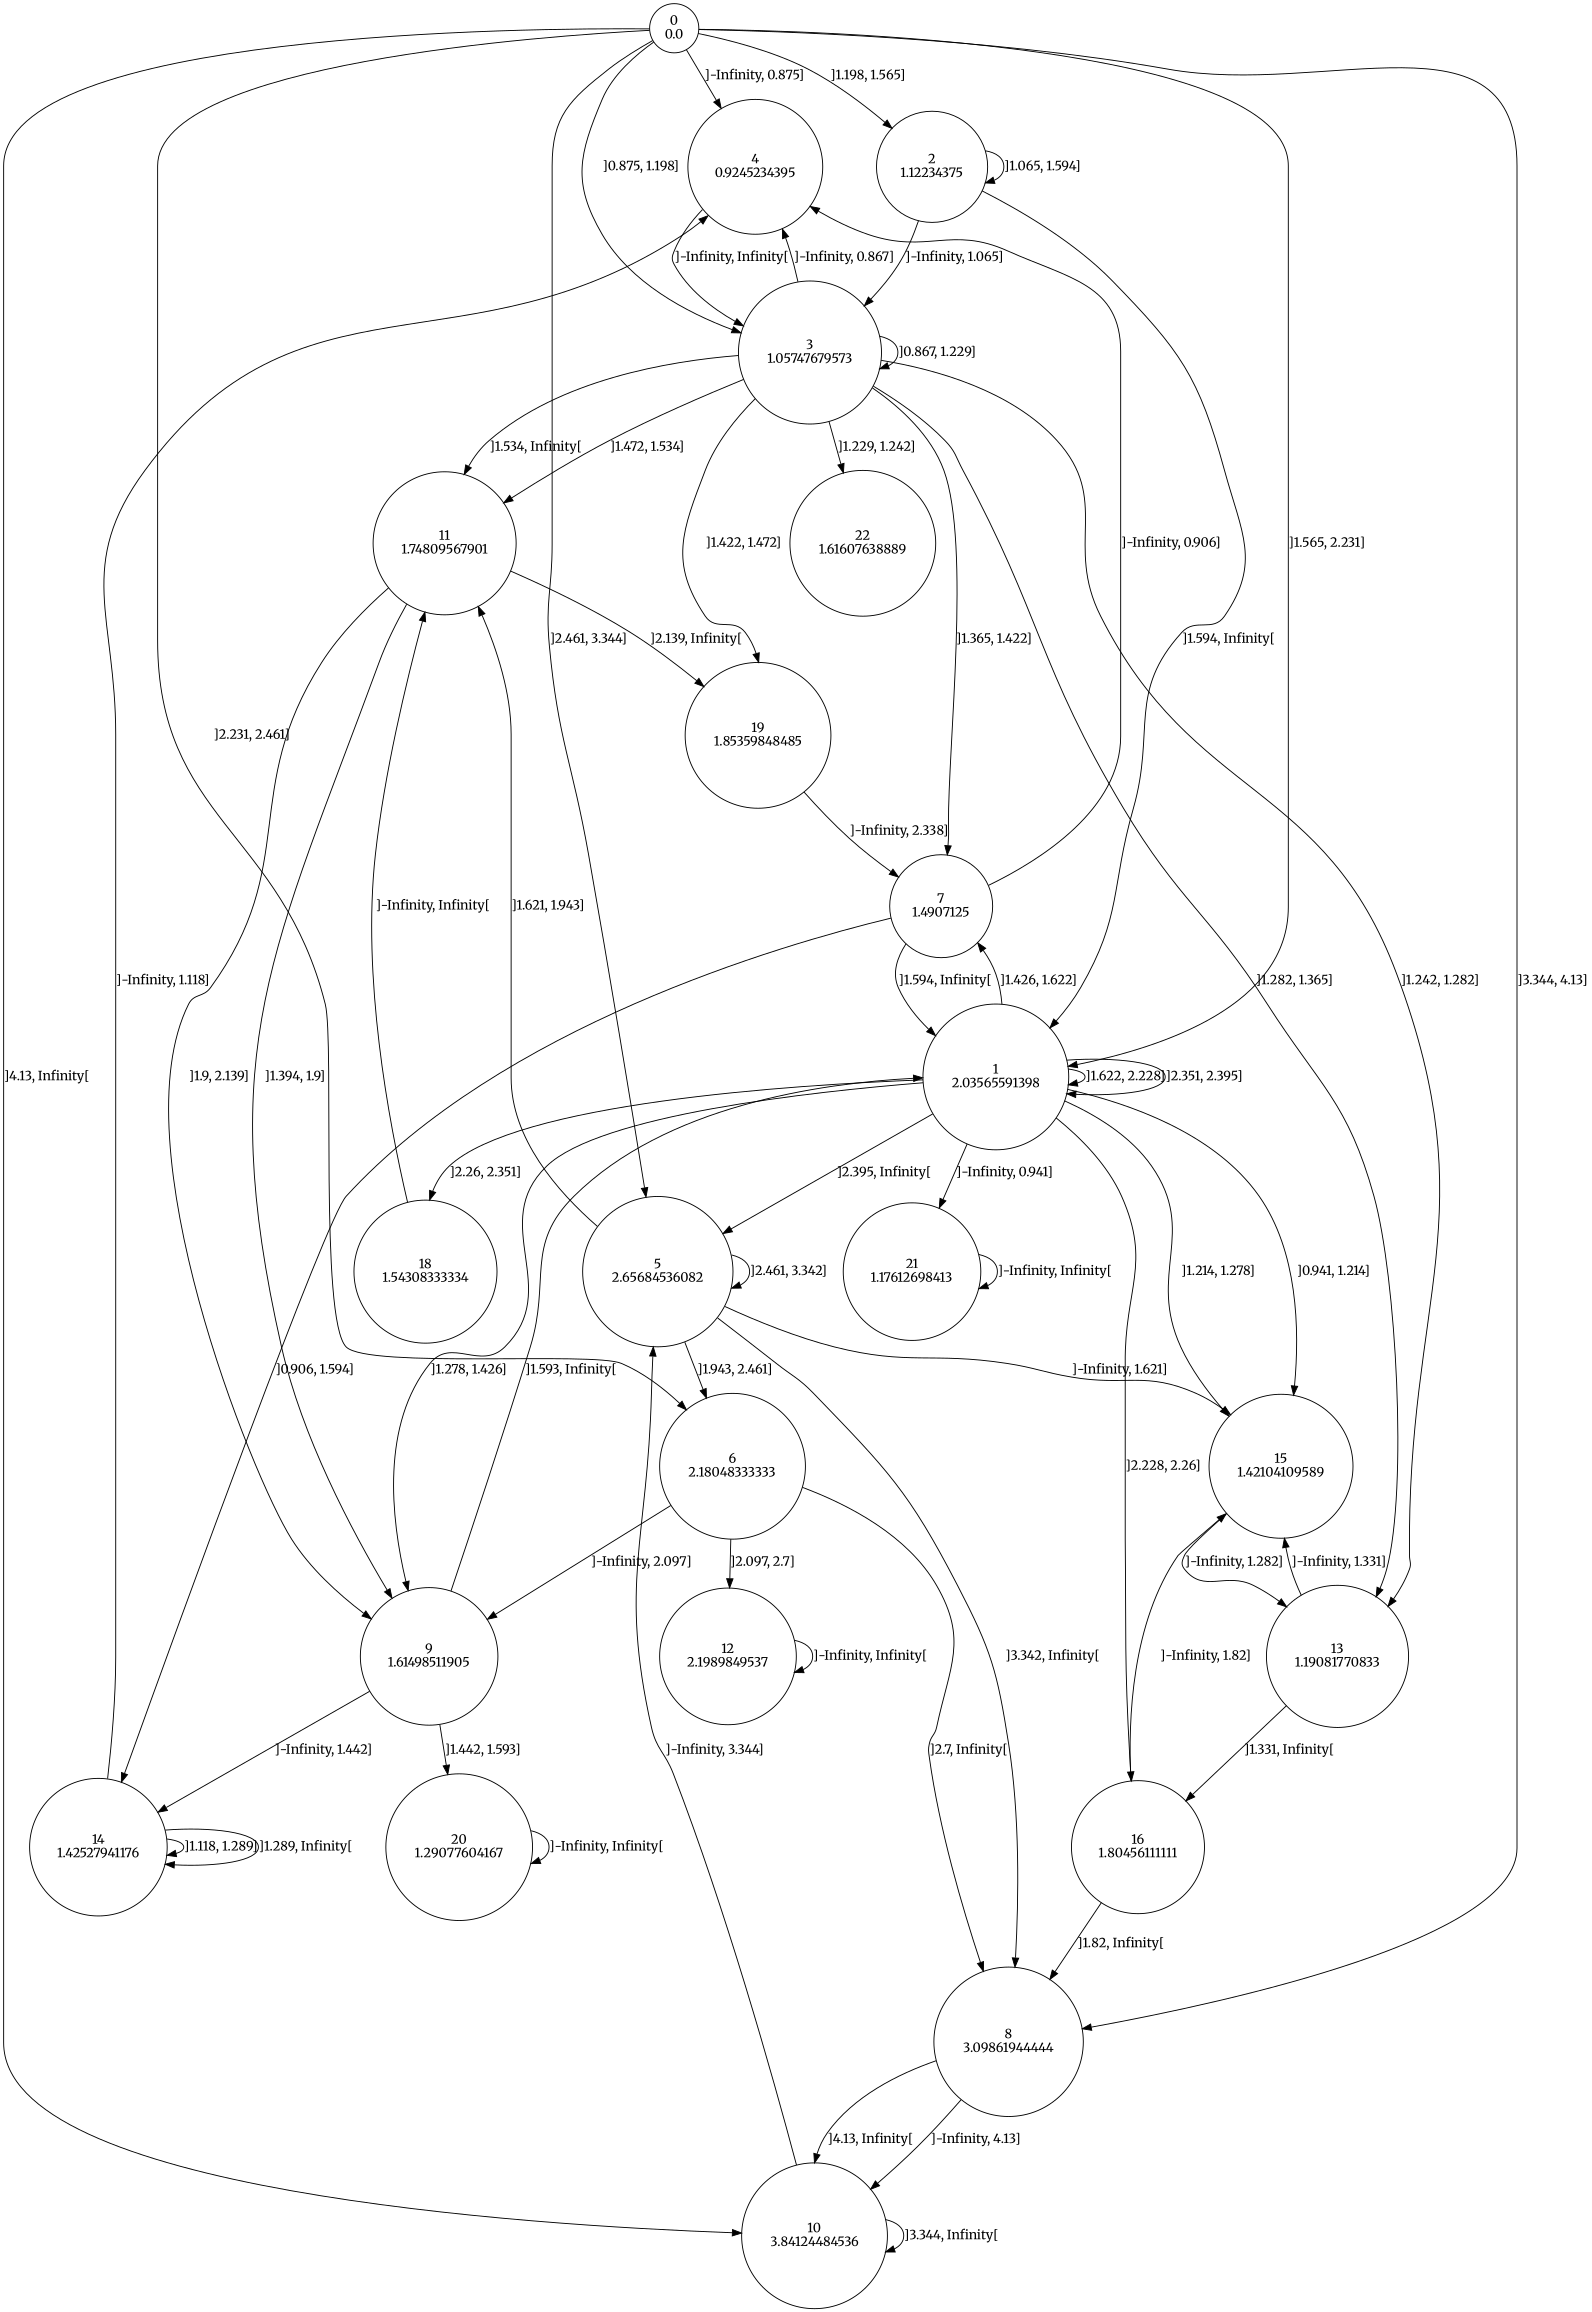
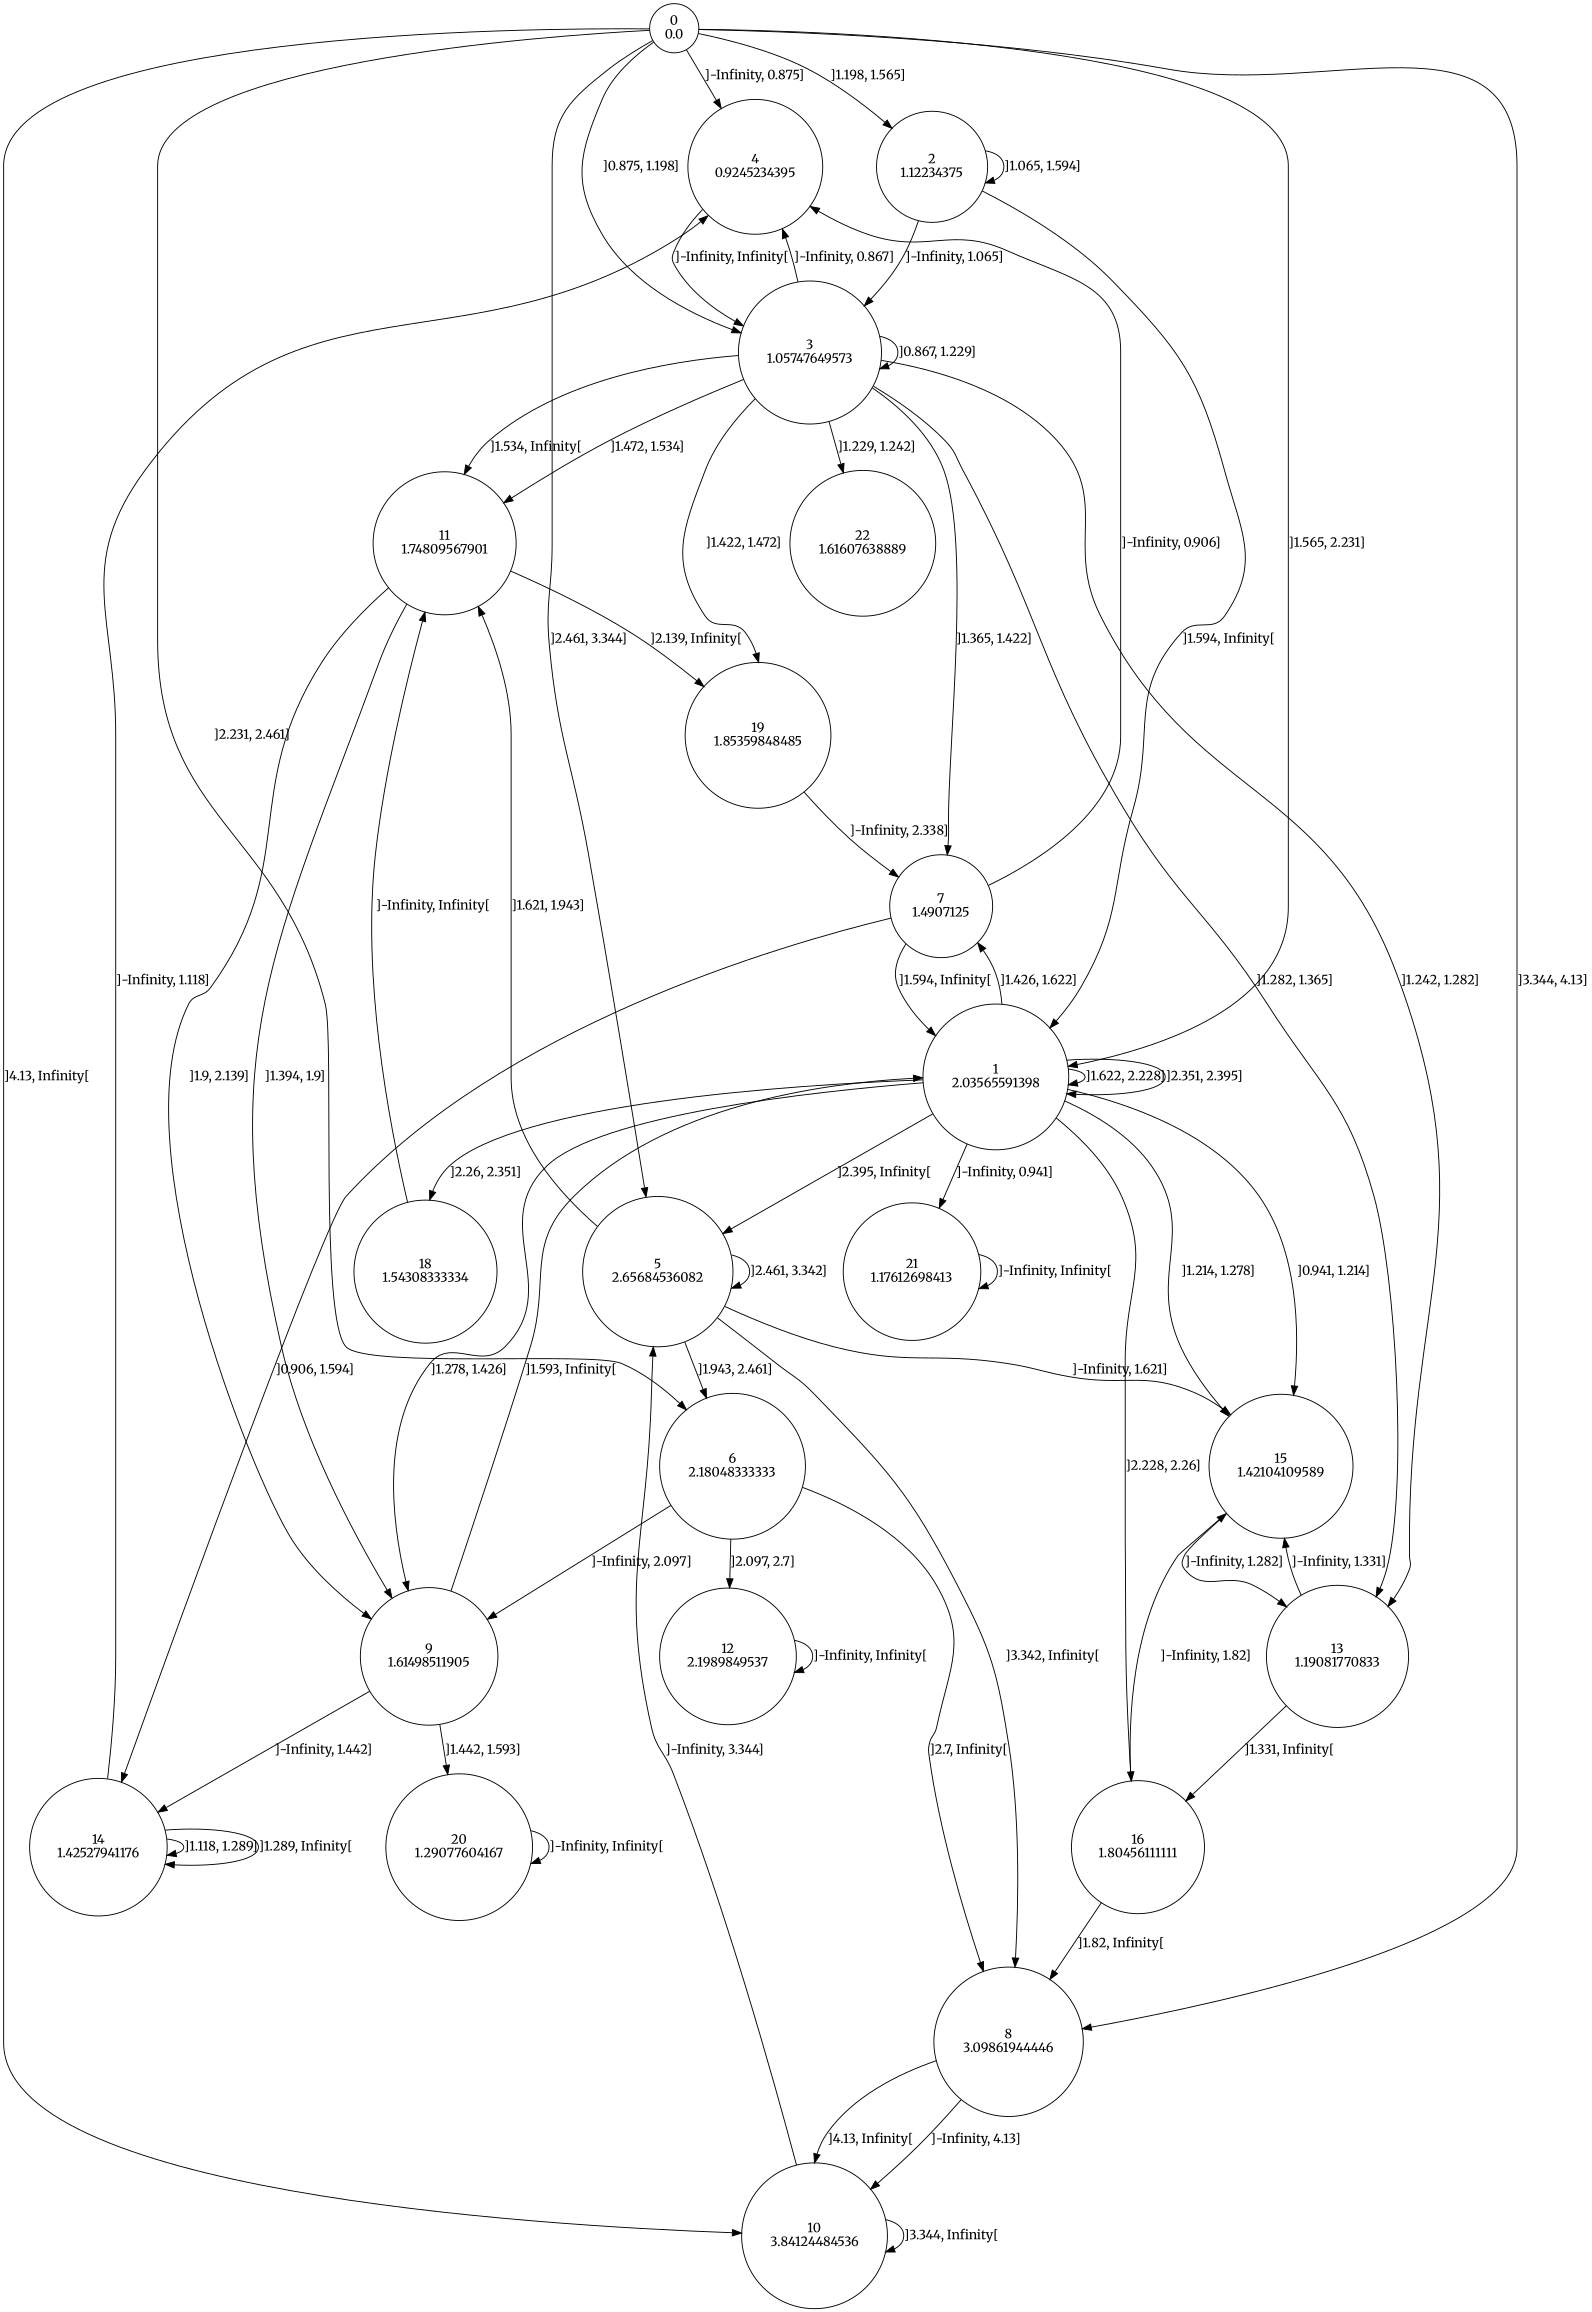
(810, 353) -> (810, 353)
(1009, 2042) -> (1009, 2042)
